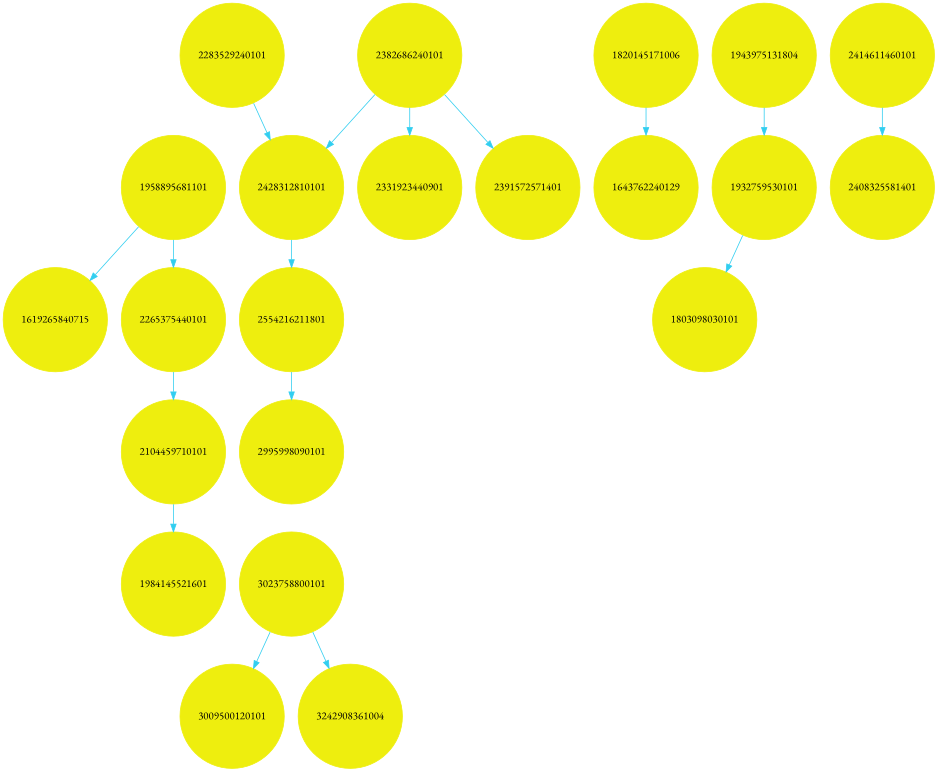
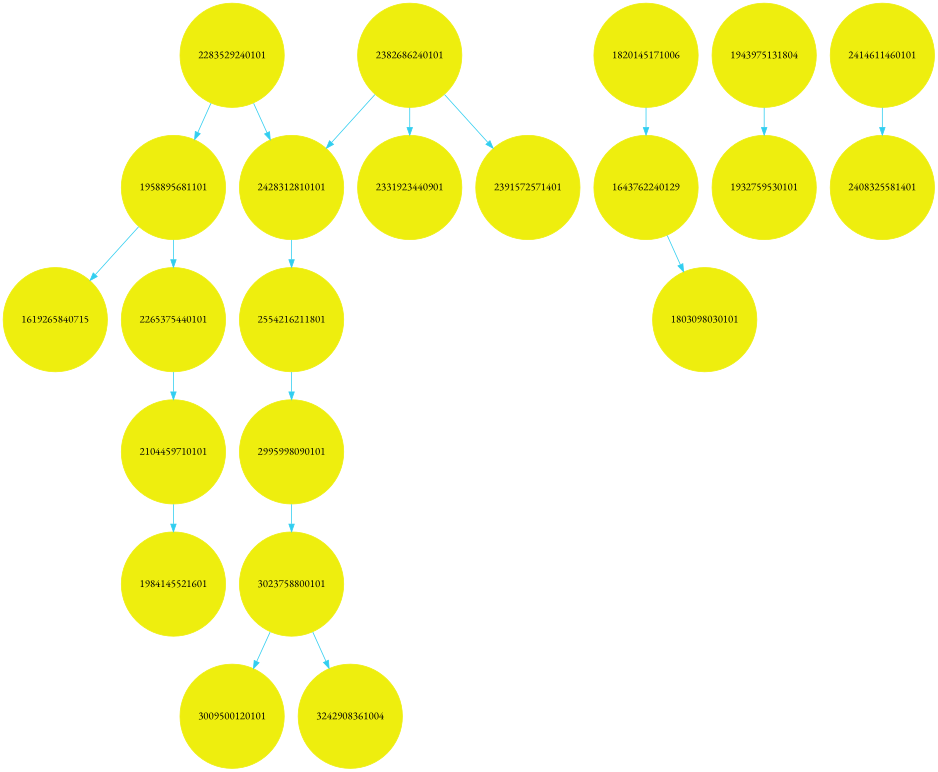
none -> (204, 118)
(736, 250) -> (674, 250)
none -> (292, 514)
